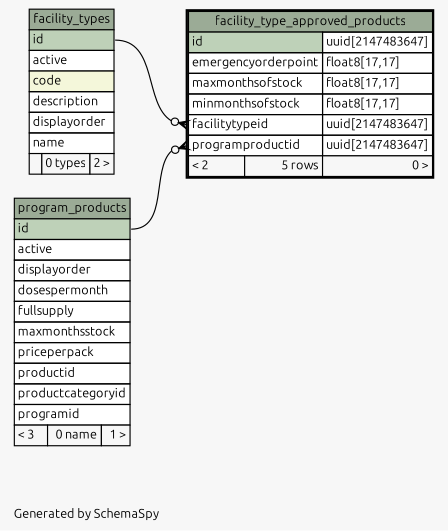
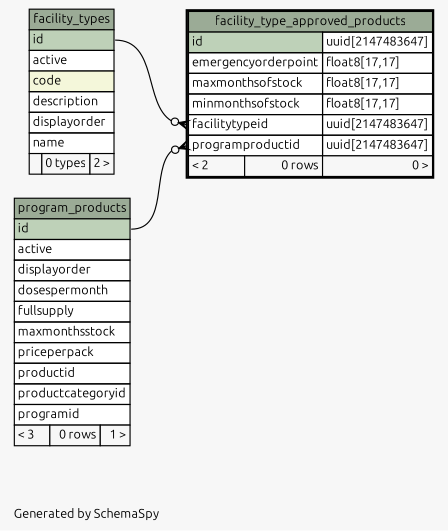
(300, 166) -> (300, 166)
(77, 435) -> (78, 435)
